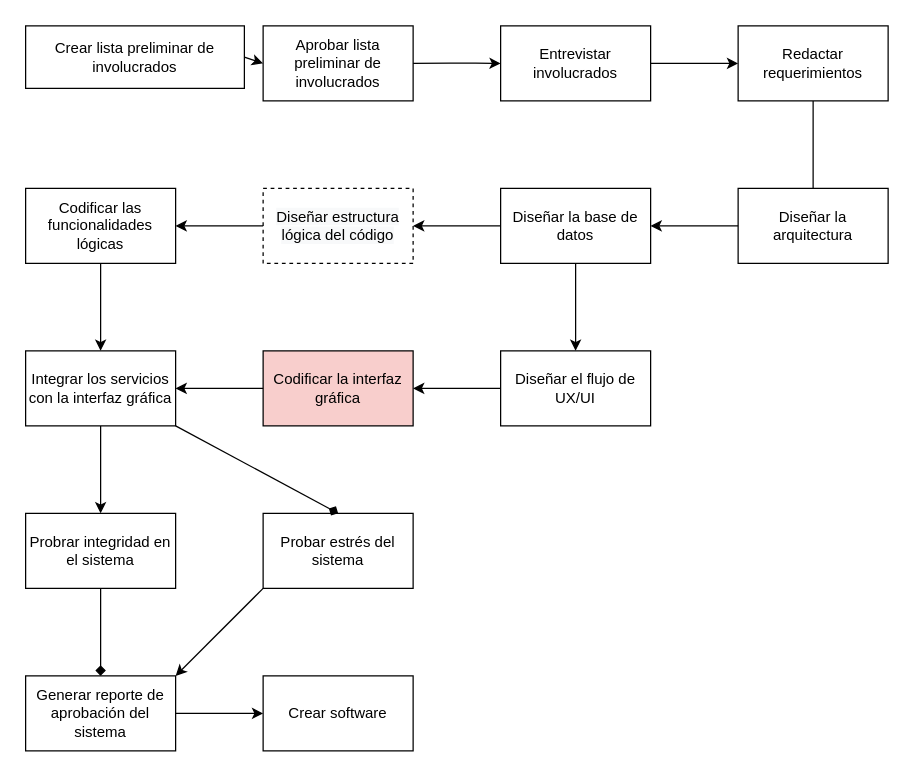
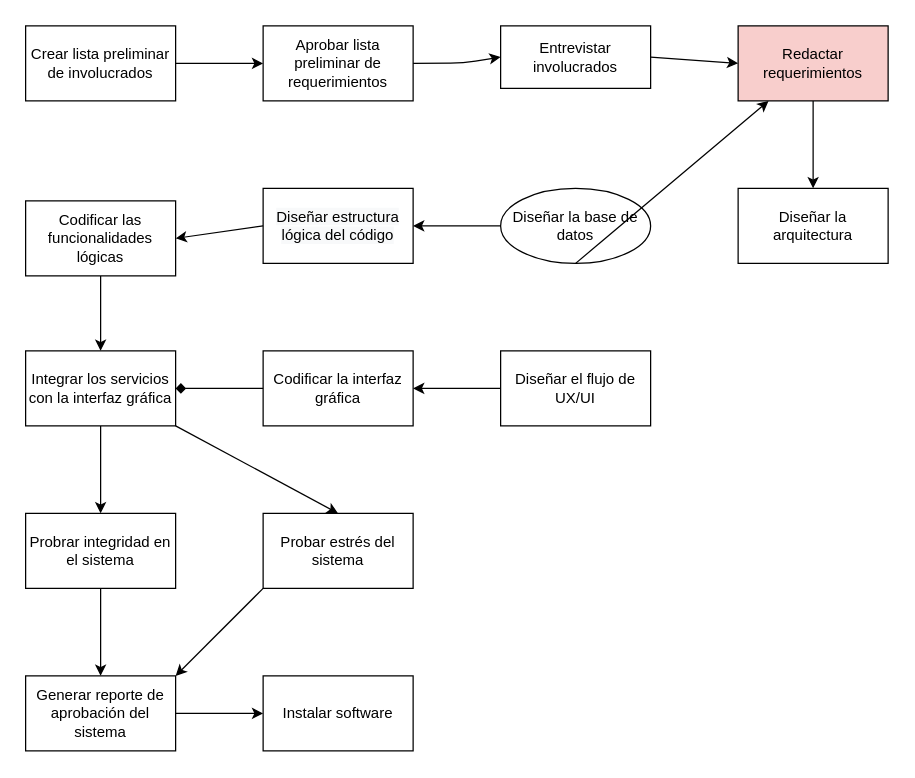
(135, 57) -> (101, 63)
(338, 63) -> (338, 63)
(576, 63) -> (576, 57)
(813, 63) -> (813, 63)
(813, 181) -> (813, 178)
(101, 226) -> (101, 238)
(338, 226) -> (338, 226)
(576, 226) -> (576, 226)
(699, 226) -> none
(576, 302) -> (669, 184)
(185, 388) -> (186, 388)
(338, 388) -> (338, 388)
(329, 508) -> (330, 509)
(101, 665) -> (101, 666)
(338, 713) -> (338, 713)
